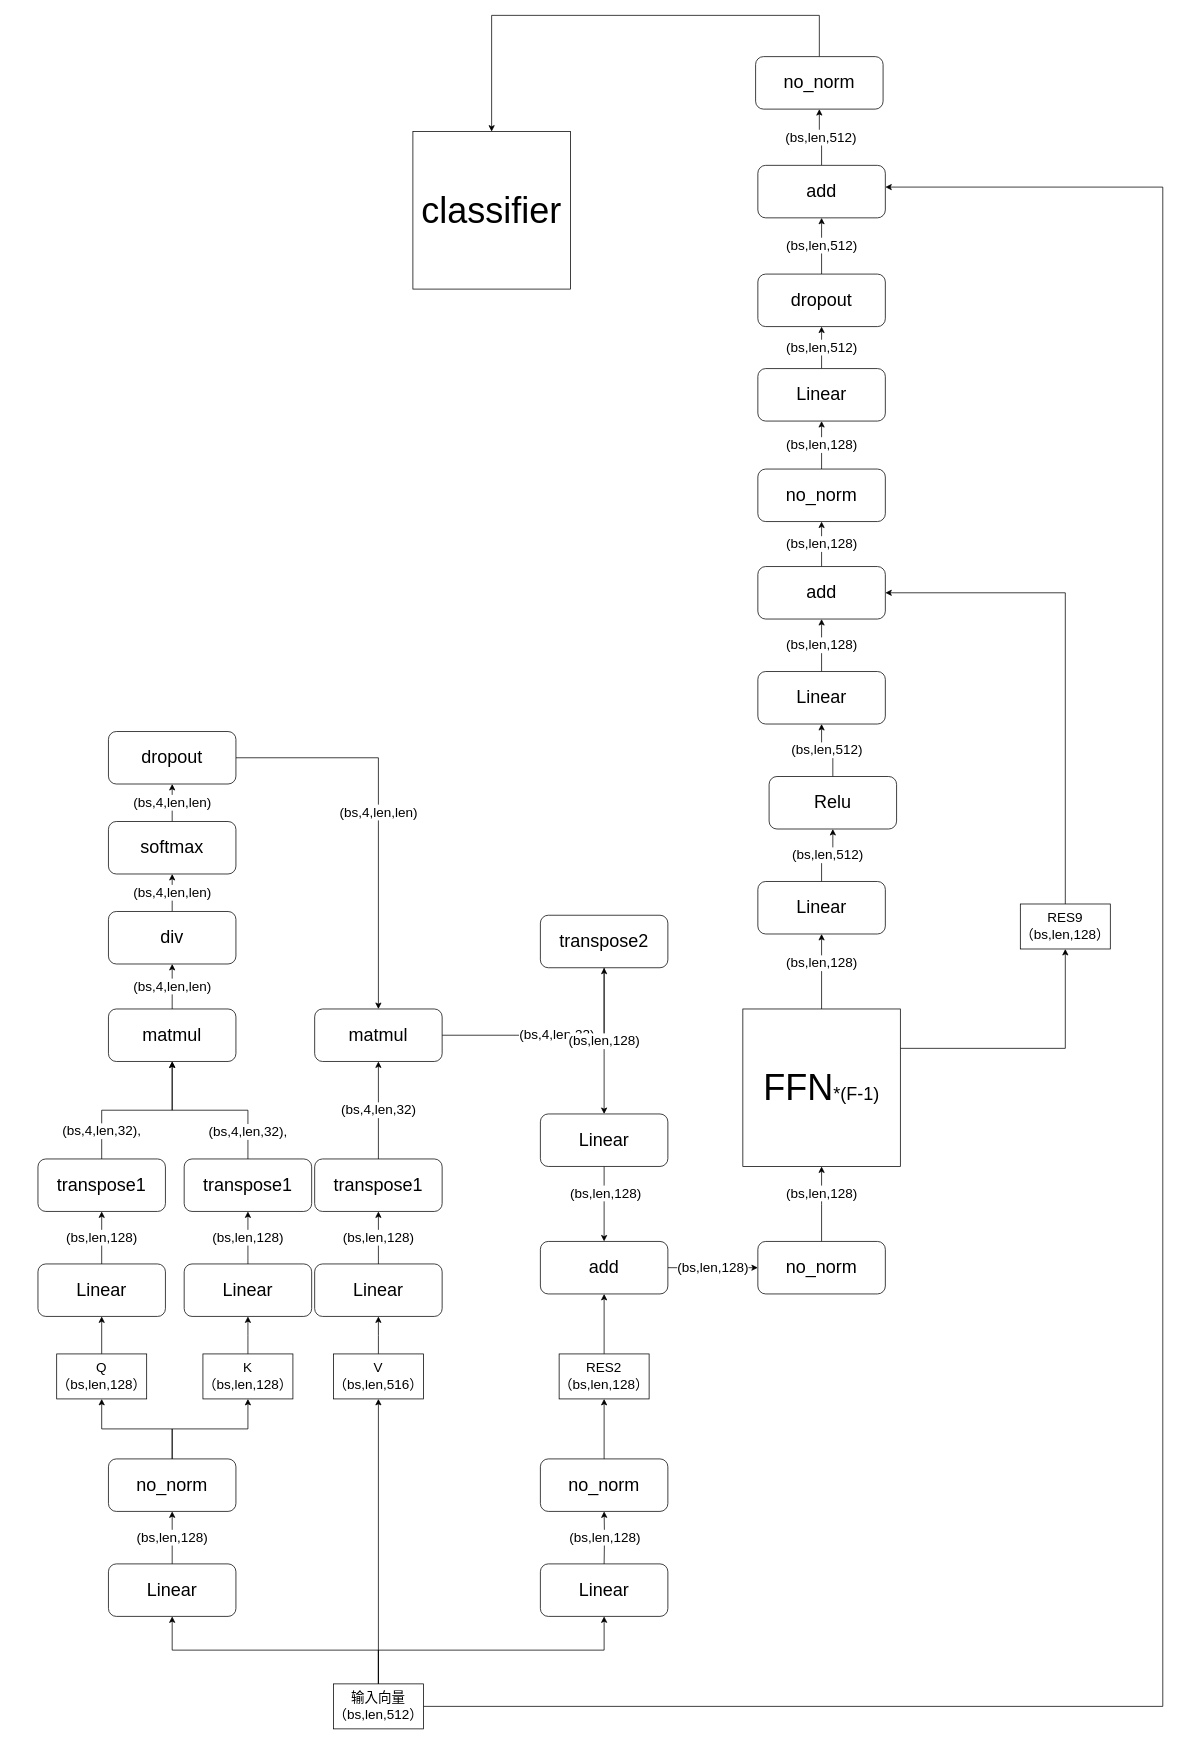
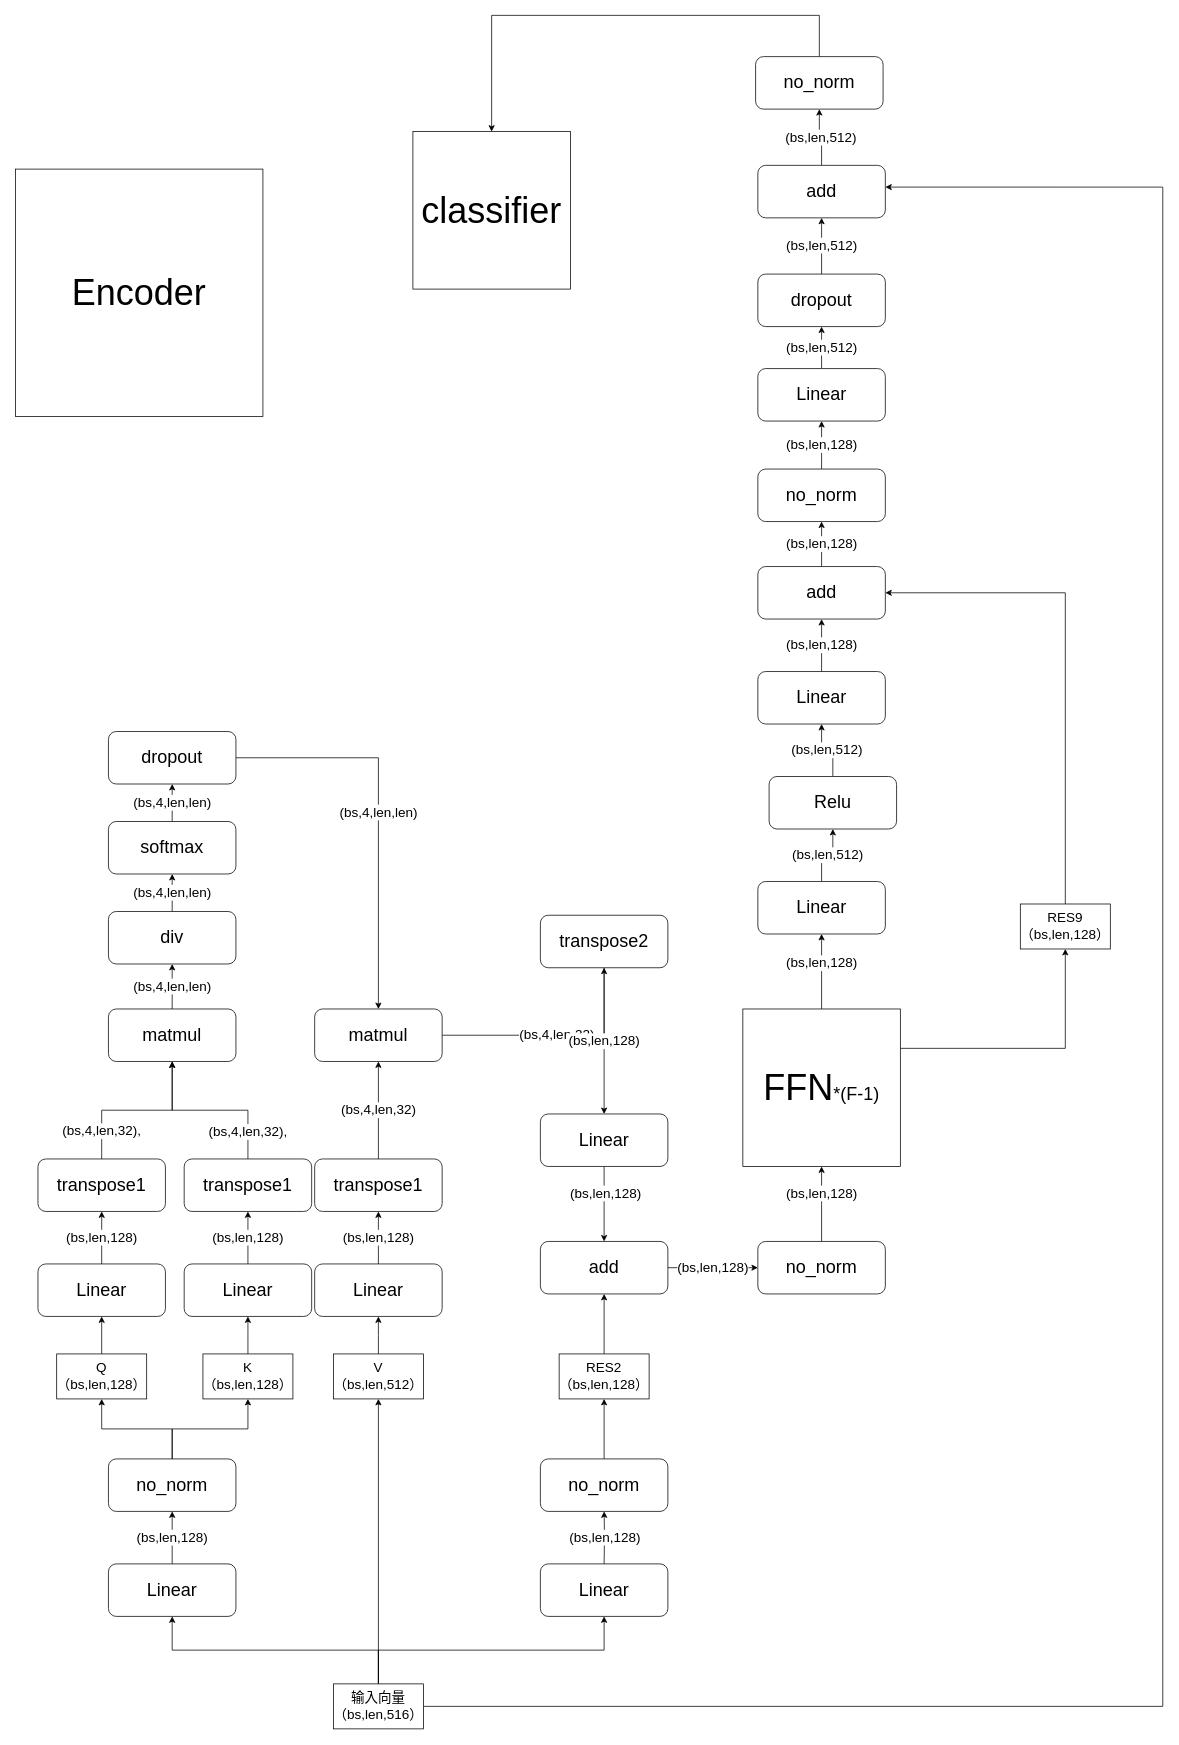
none -> (139, 293)
(378, 1377) -> (378, 1377)
(378, 1707) -> (378, 1707)
